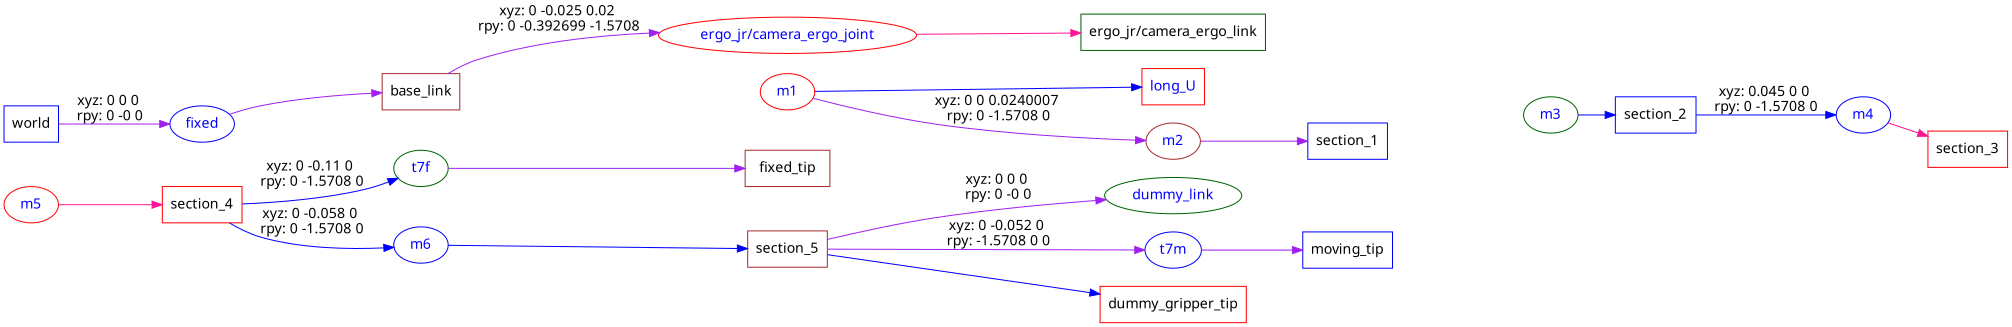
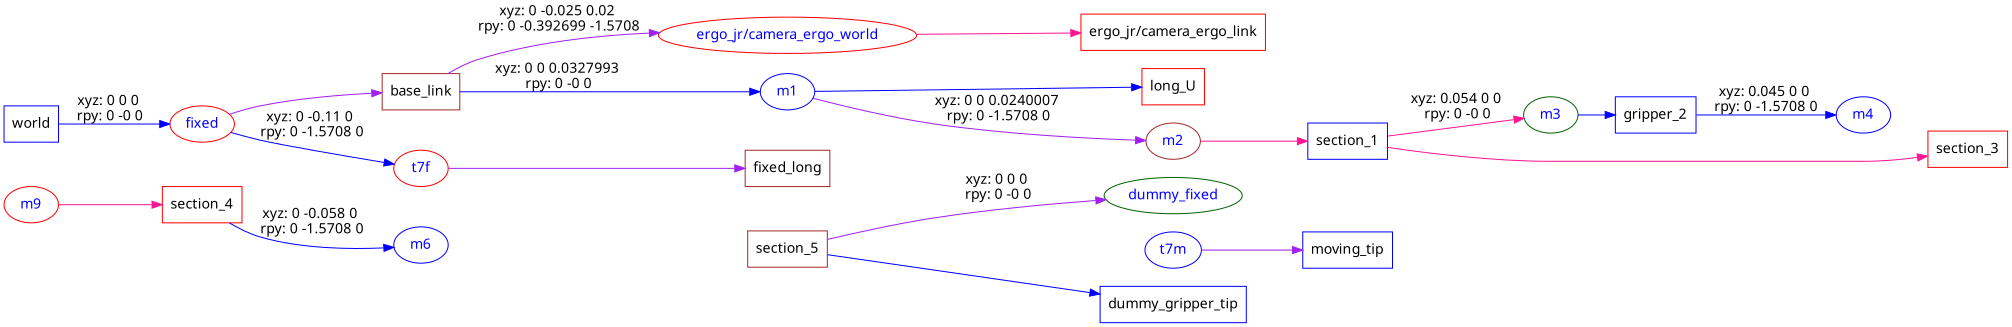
(1173, 32) -> (1173, 32)
(788, 35) -> (788, 35)
(1173, 87) -> (1173, 87)
none -> (605, 92)
(788, 92) -> (788, 92)
(1656, 115) -> (1656, 115)
(109, 124) -> (109, 124)
(202, 124) -> (202, 124)
none -> (1451, 128)
(1903, 128) -> (1652, 161)
(1249, 141) -> (1249, 141)
(421, 168) -> (421, 168)
(788, 168) -> (788, 168)
(1173, 196) -> (1173, 196)
(316, 198) -> (307, 149)
(31, 205) -> (31, 205)
(593, 247) -> none
(981, 250) -> none
(1173, 305) -> (1173, 305)
